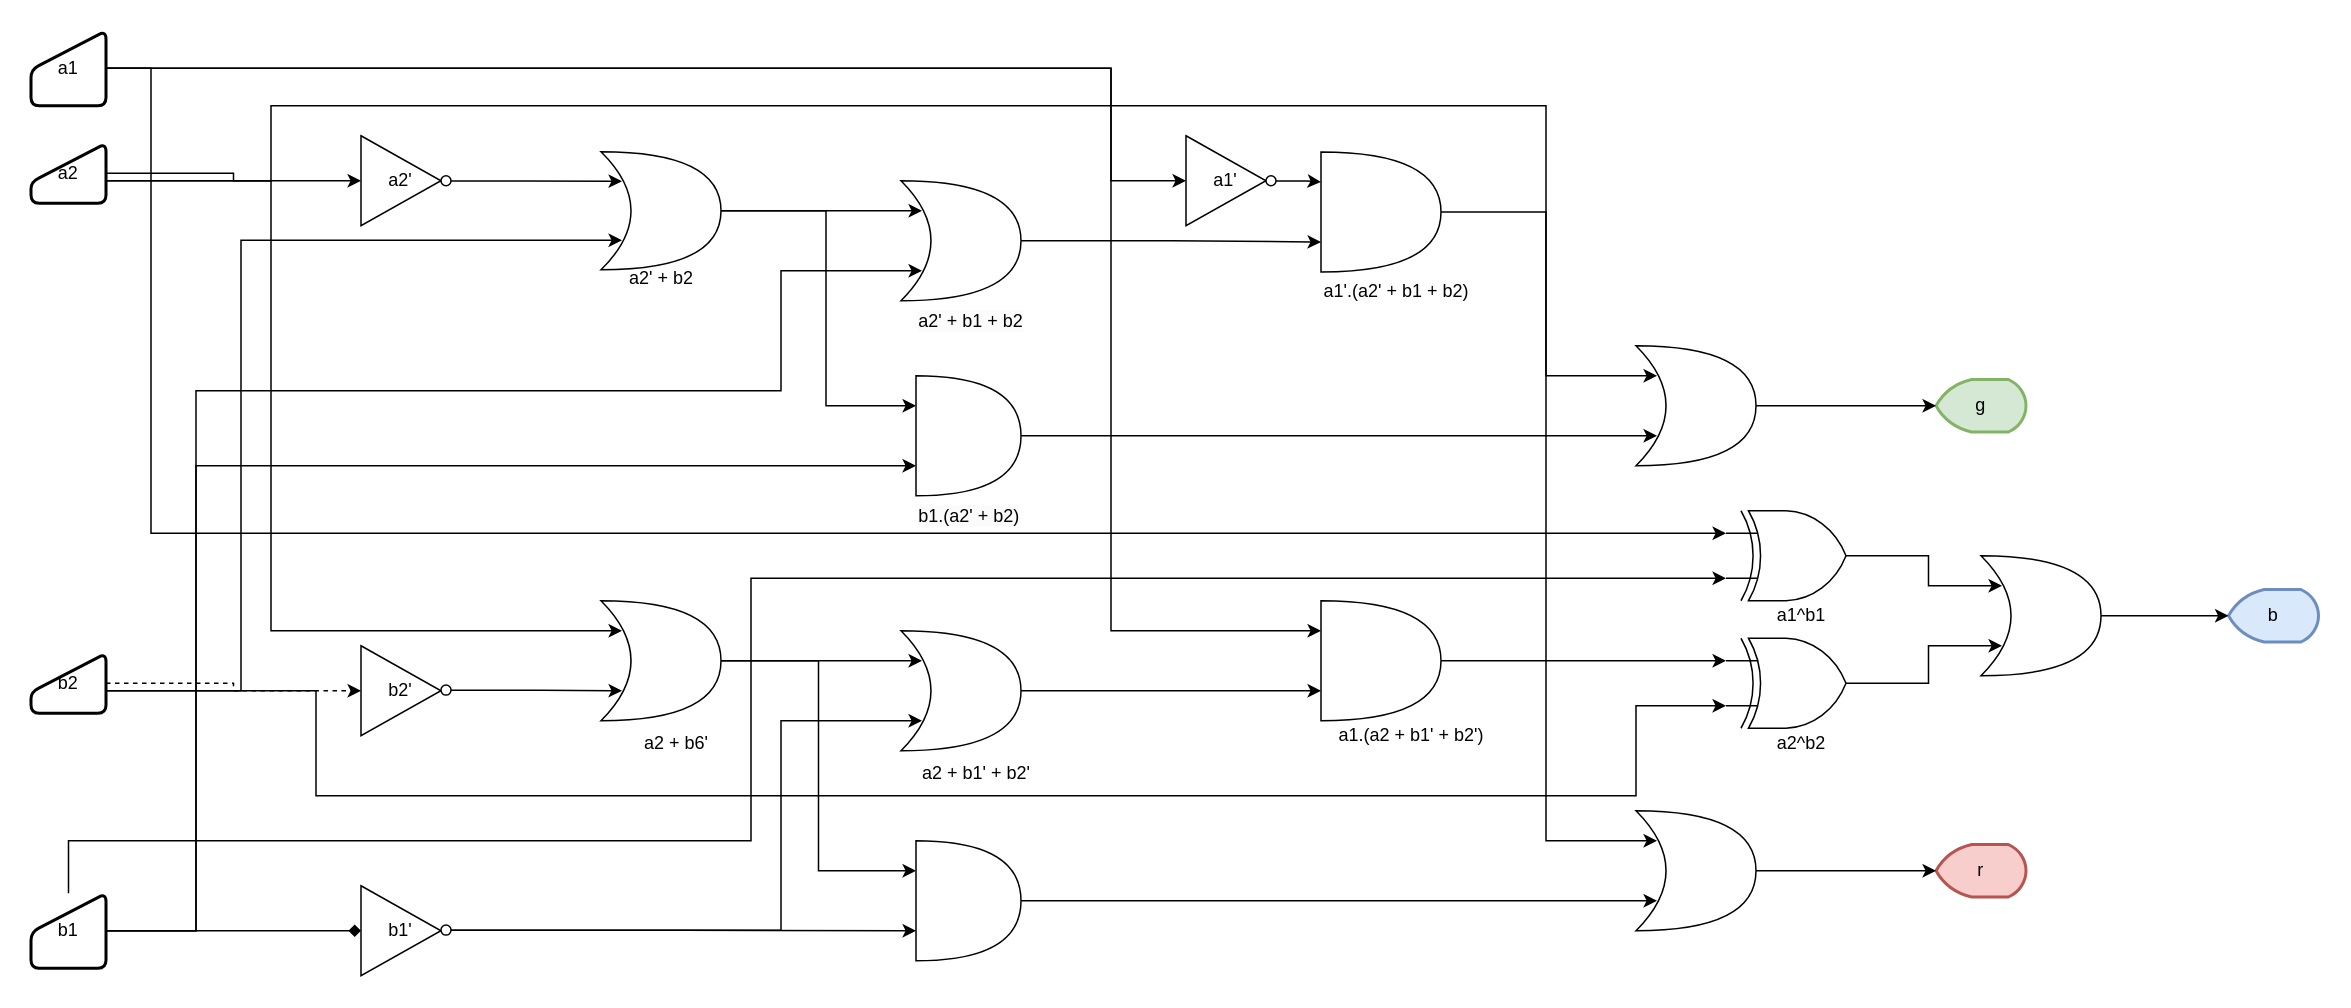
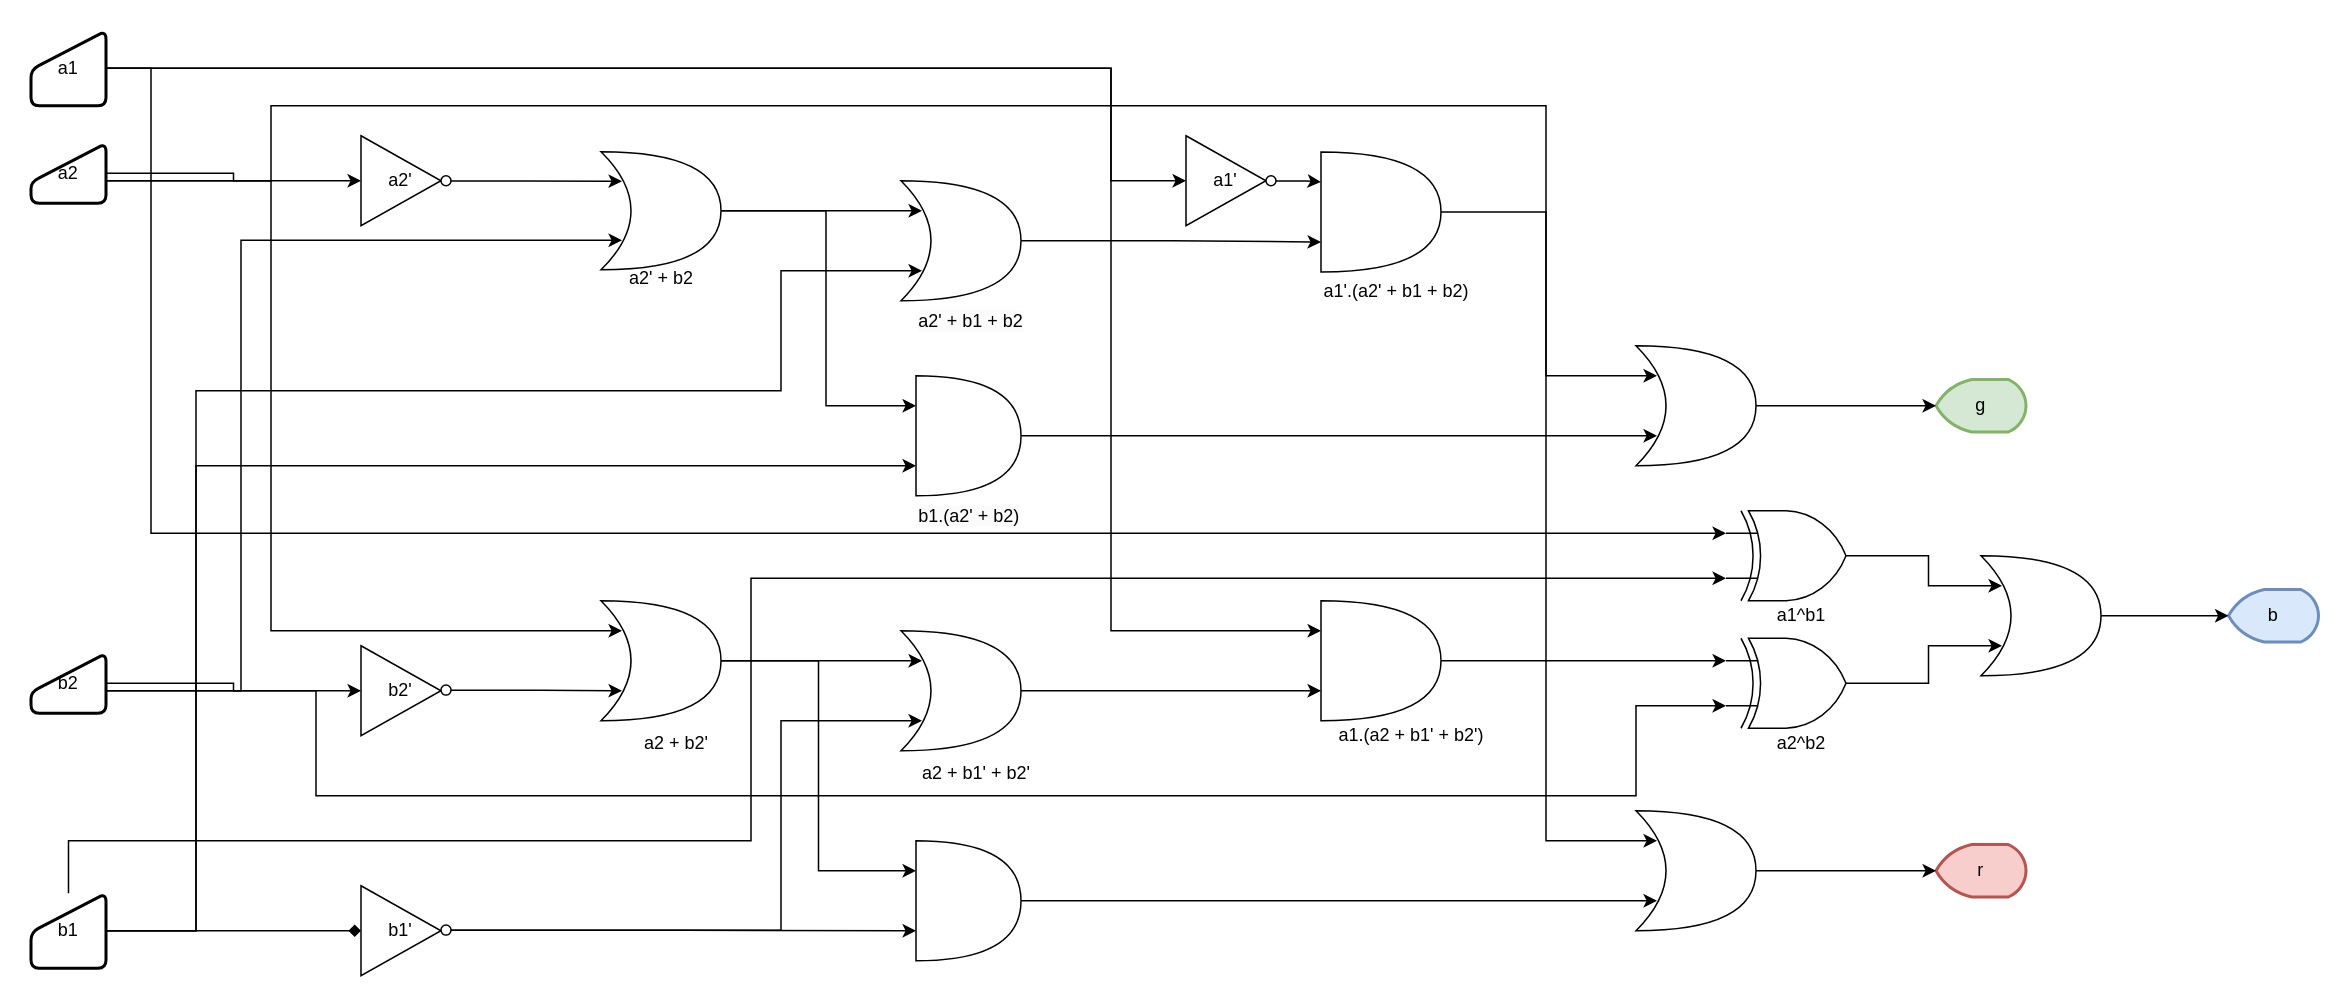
(173, 683) -> (173, 683)
(677, 743) -> (677, 743)
